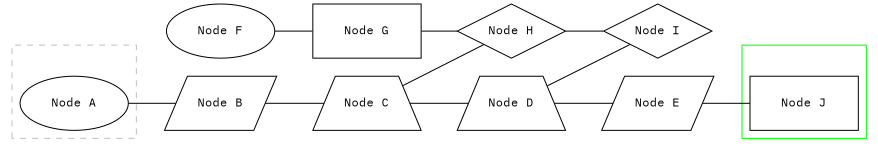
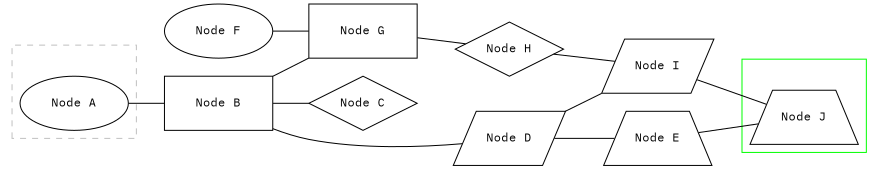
(658, 31) -> (658, 66)
(443, 65) -> none
none -> (291, 67)
none -> (732, 92)
(221, 103) -> (219, 103)
(367, 103) -> (363, 103)
(439, 103) -> (367, 146)
(511, 103) -> (509, 138)
(658, 103) -> (658, 138)
(804, 103) -> (804, 117)
